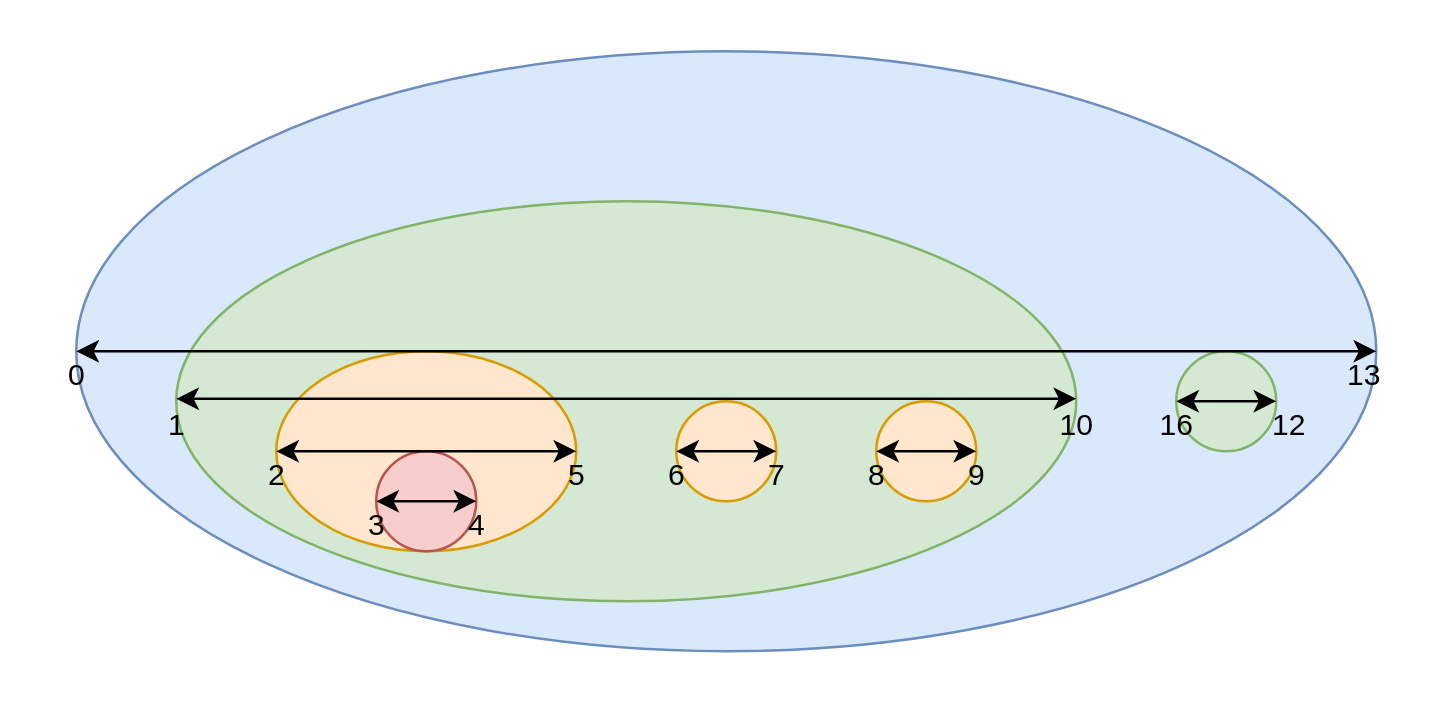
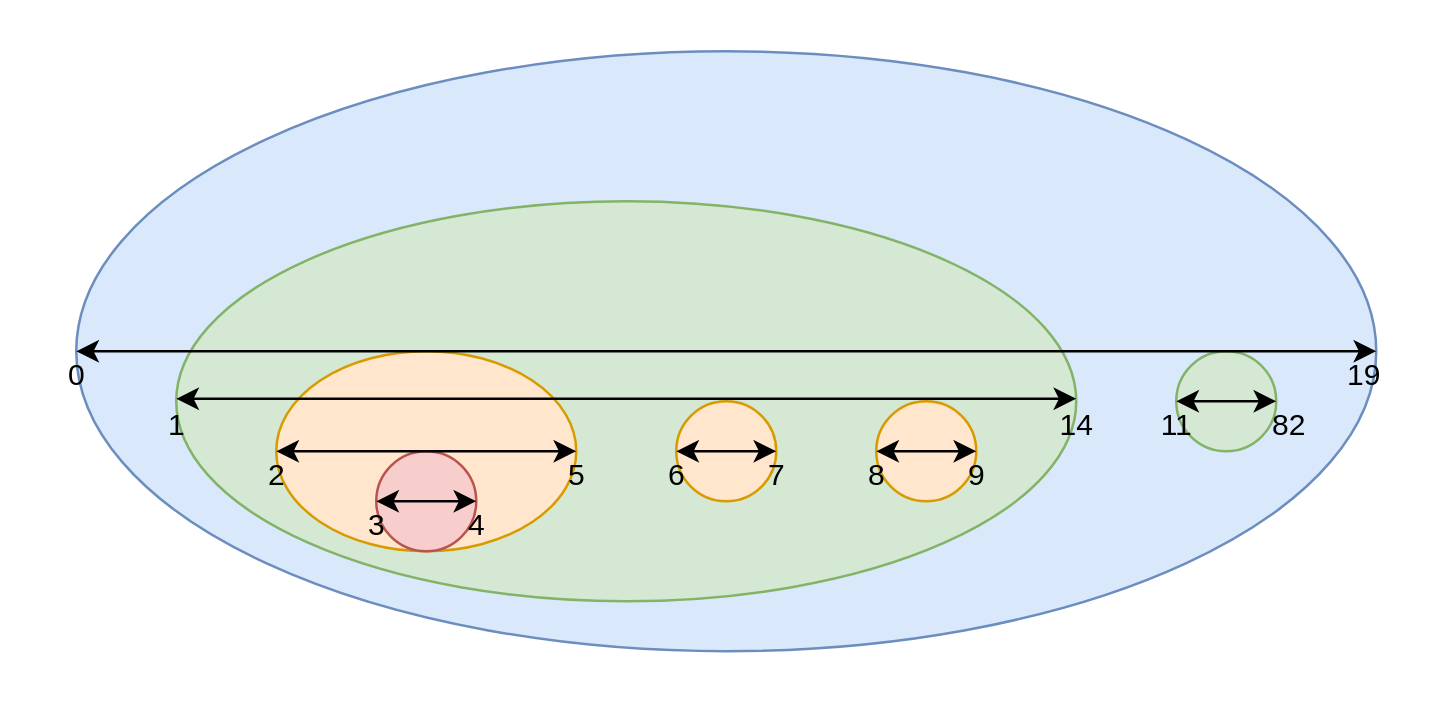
(1365, 376) -> (1365, 376)
(1078, 426) -> (1078, 426)
(1178, 426) -> (1178, 426)
(1290, 426) -> (1290, 426)
